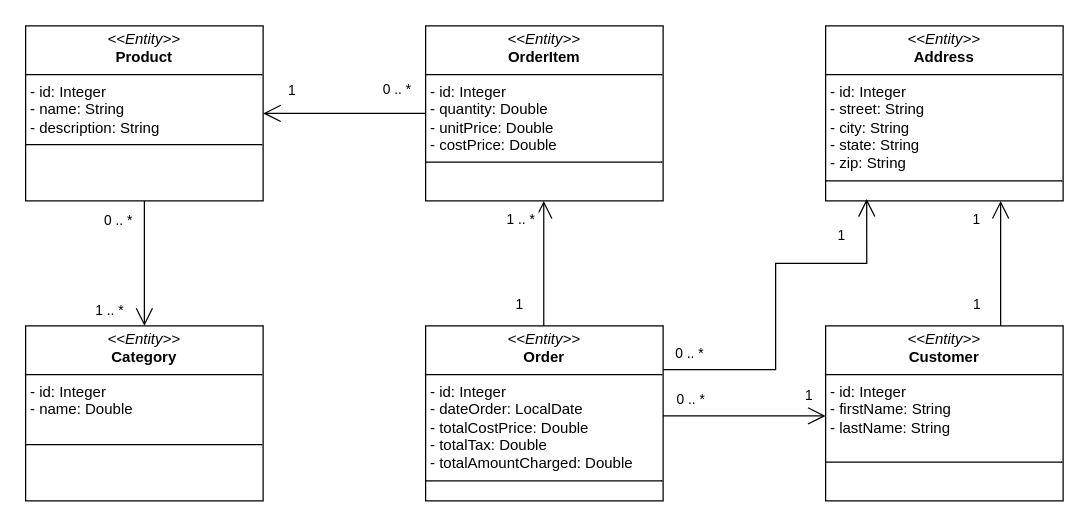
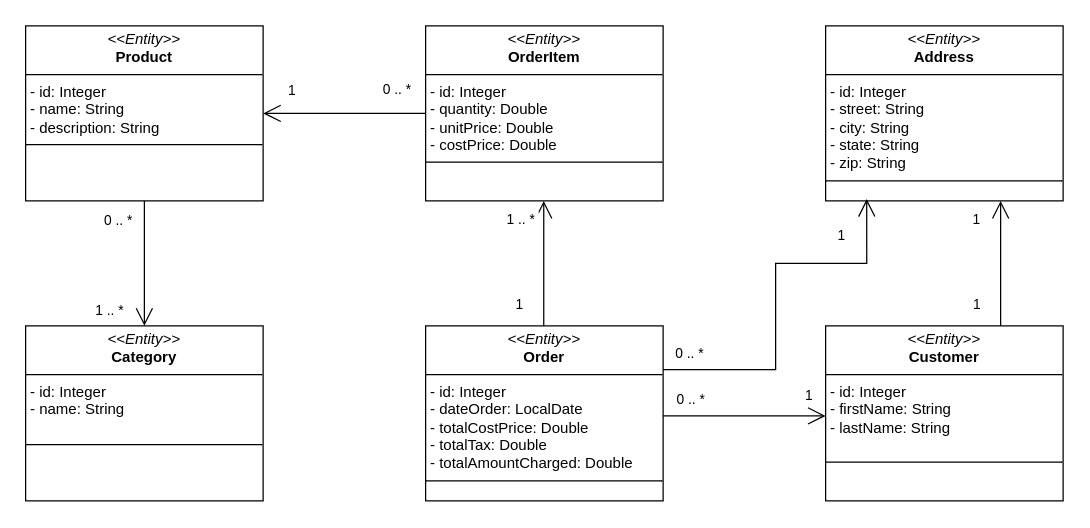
(77, 362) -> (77, 362)
